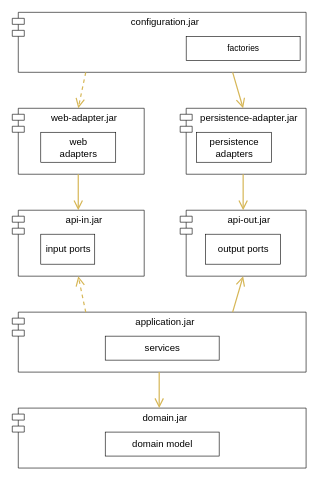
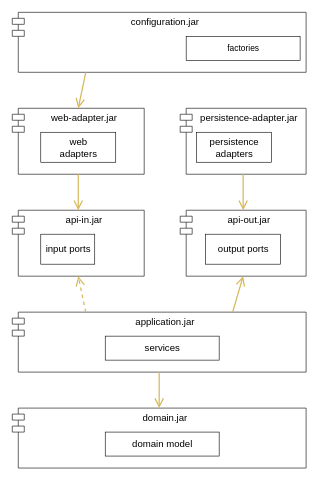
(83, 87) -> (83, 87)
(238, 90) -> none
